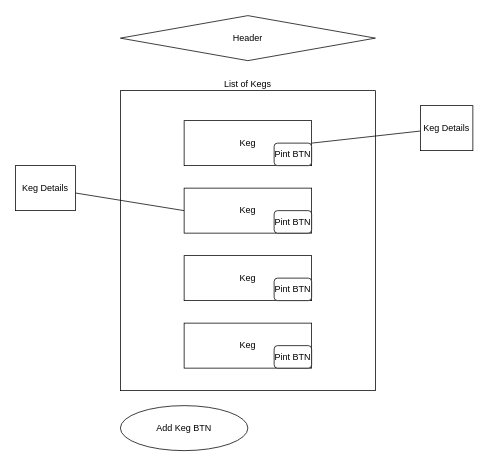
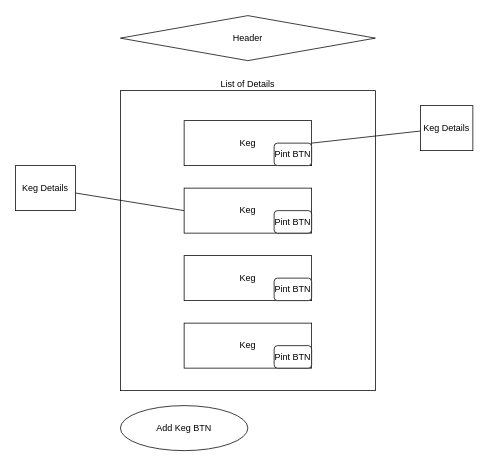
(248, 83) -> (248, 83)
